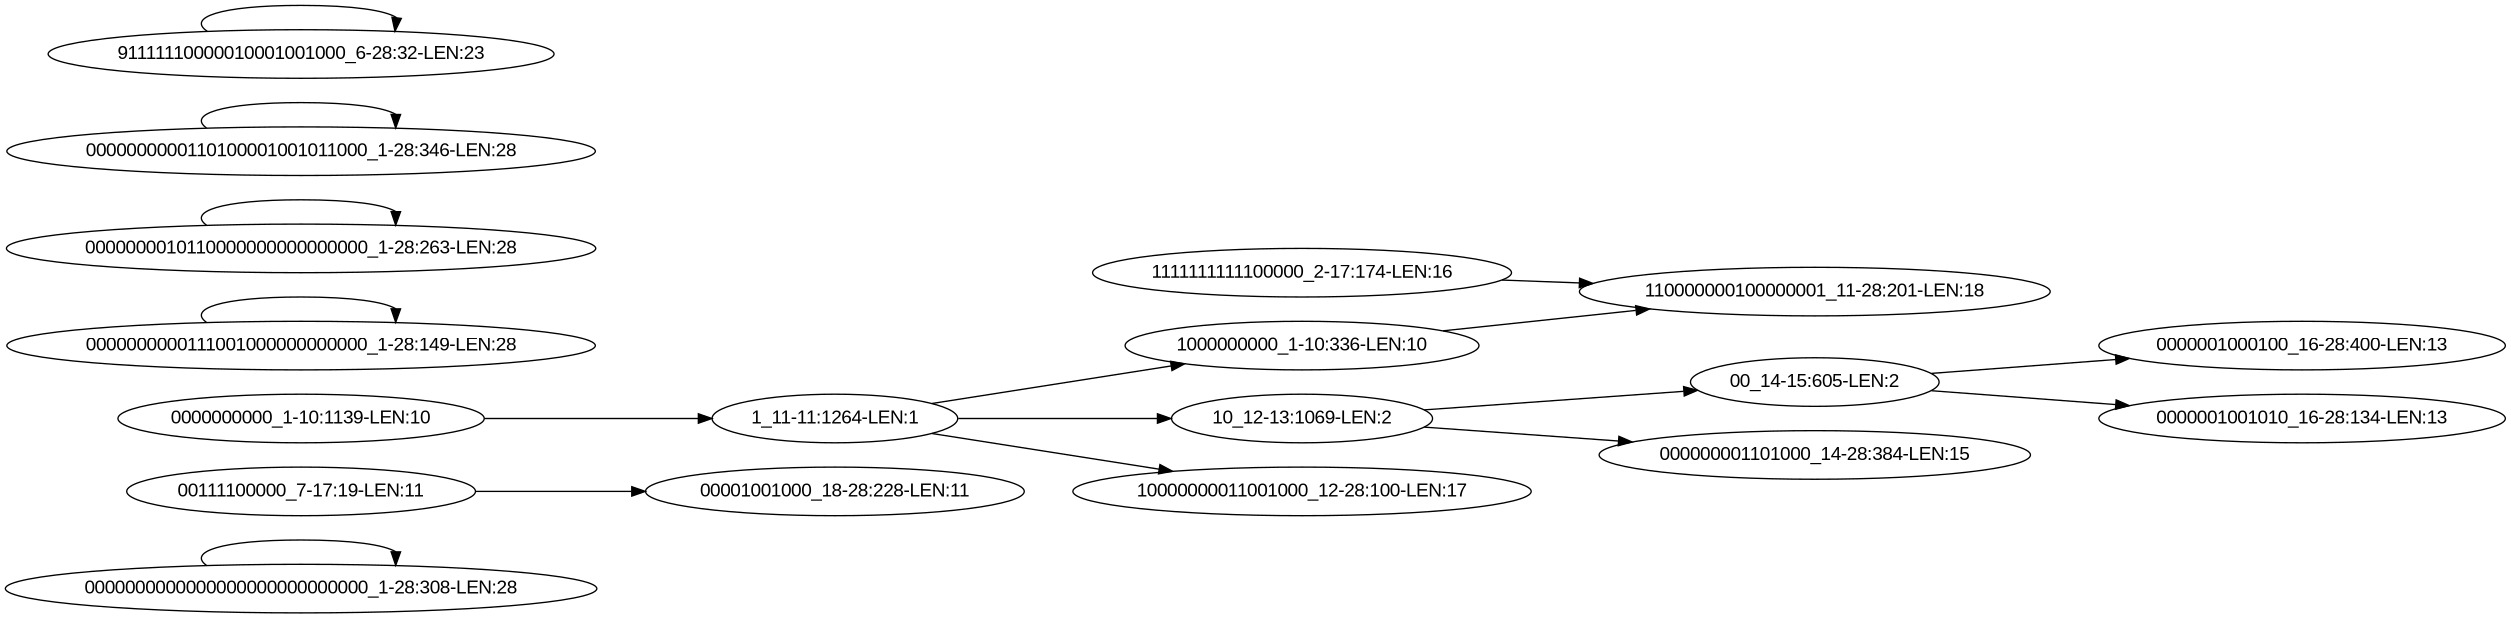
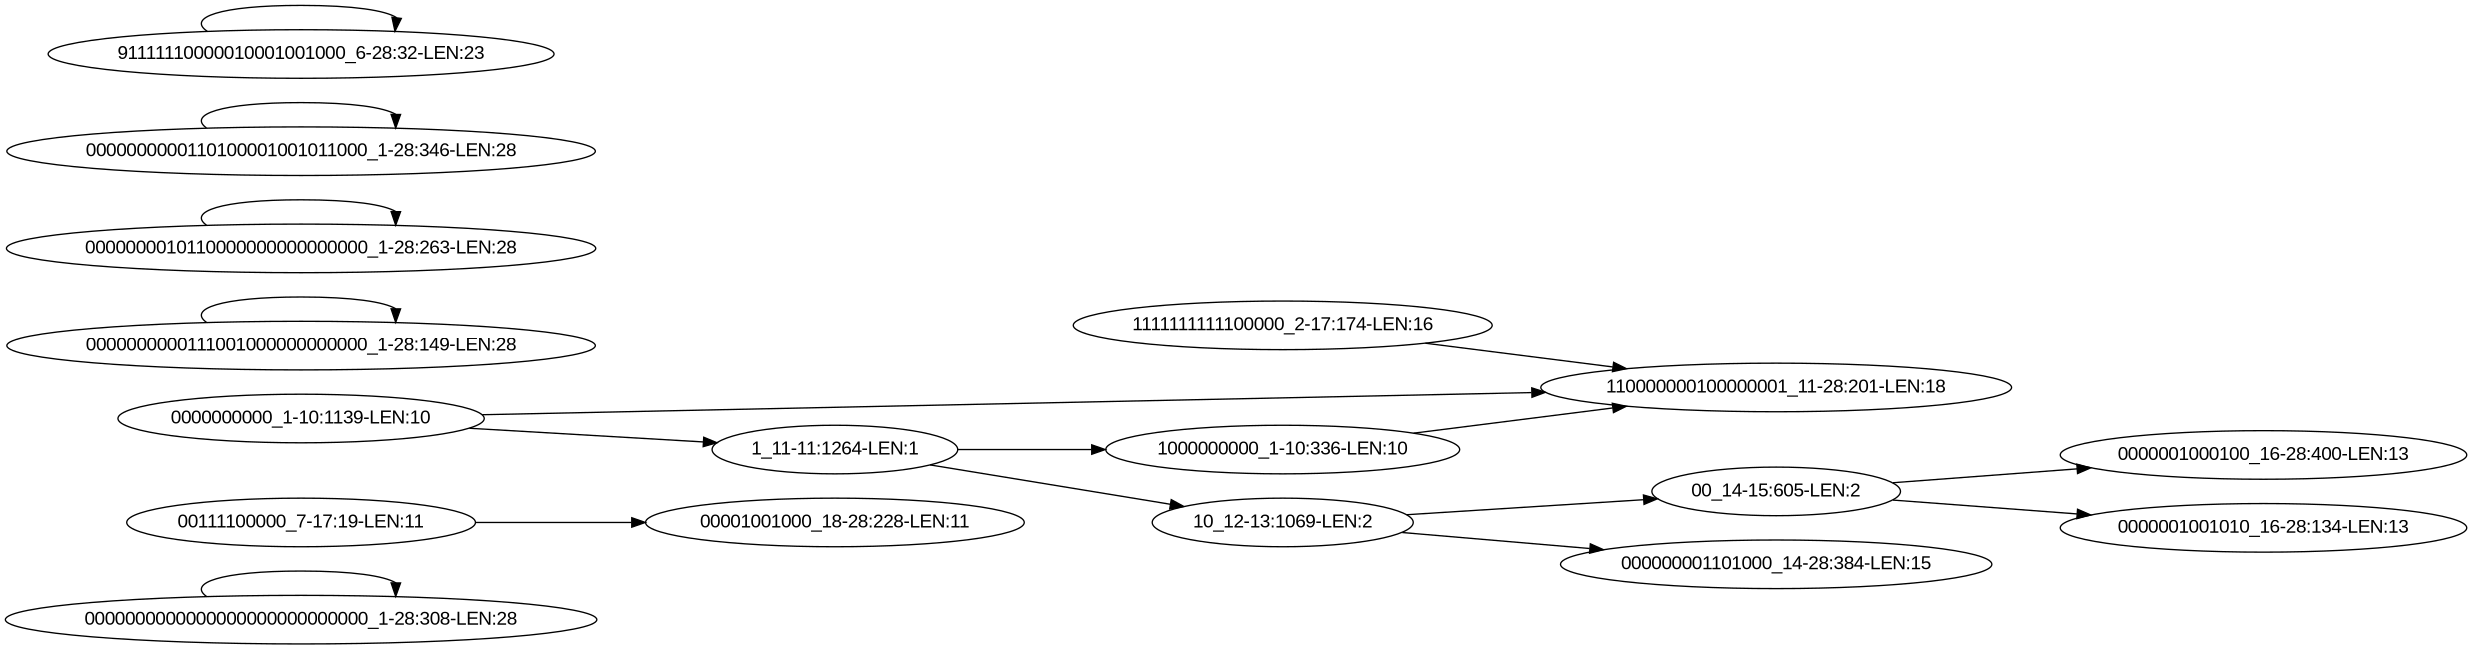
none -> (1007, 404)
(1302, 491) -> none
